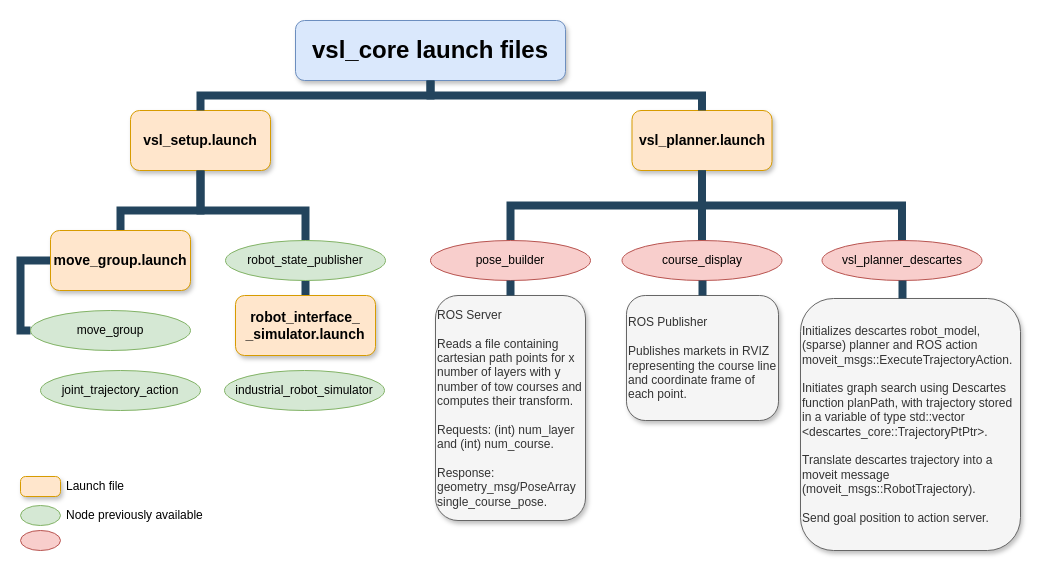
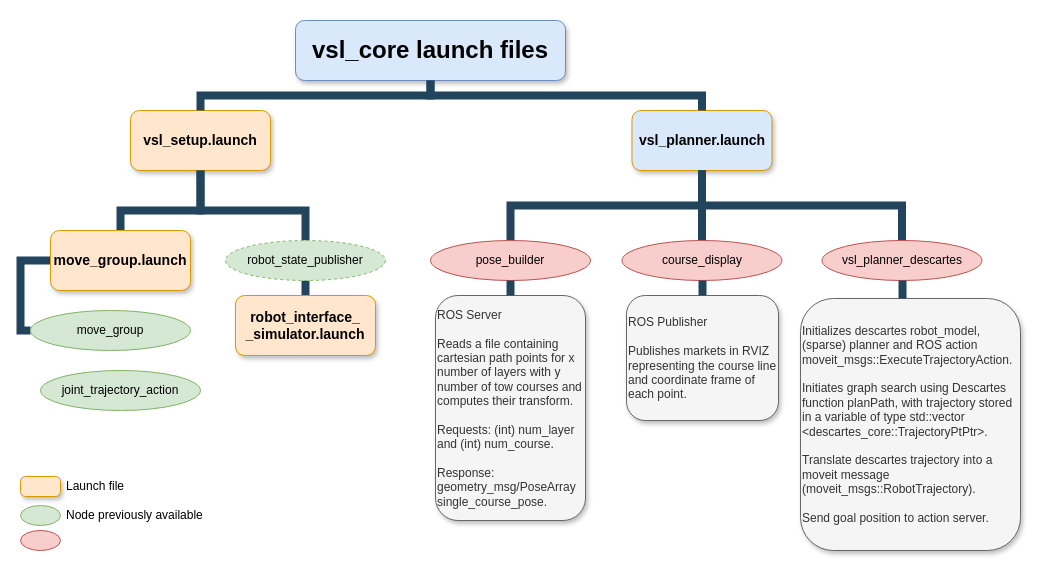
(702, 141) -> (702, 141)
(306, 261) -> (306, 261)
(305, 391) -> none
